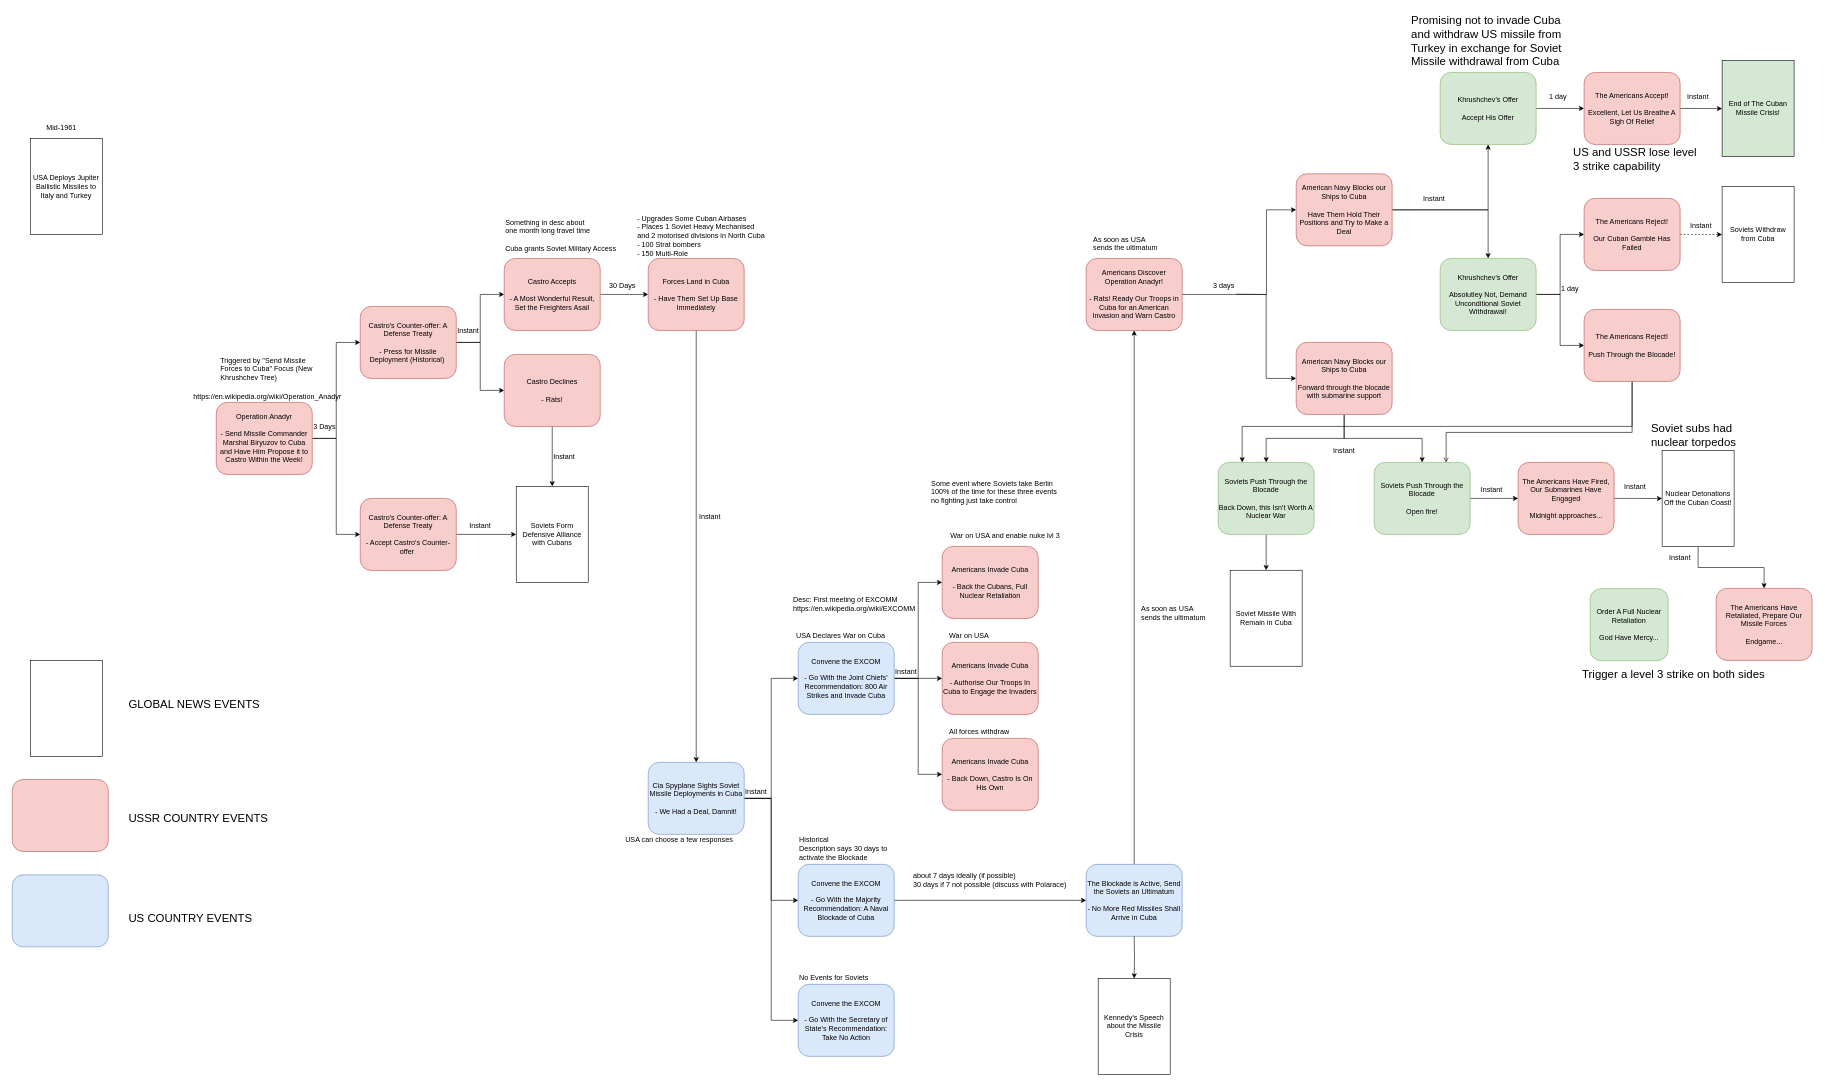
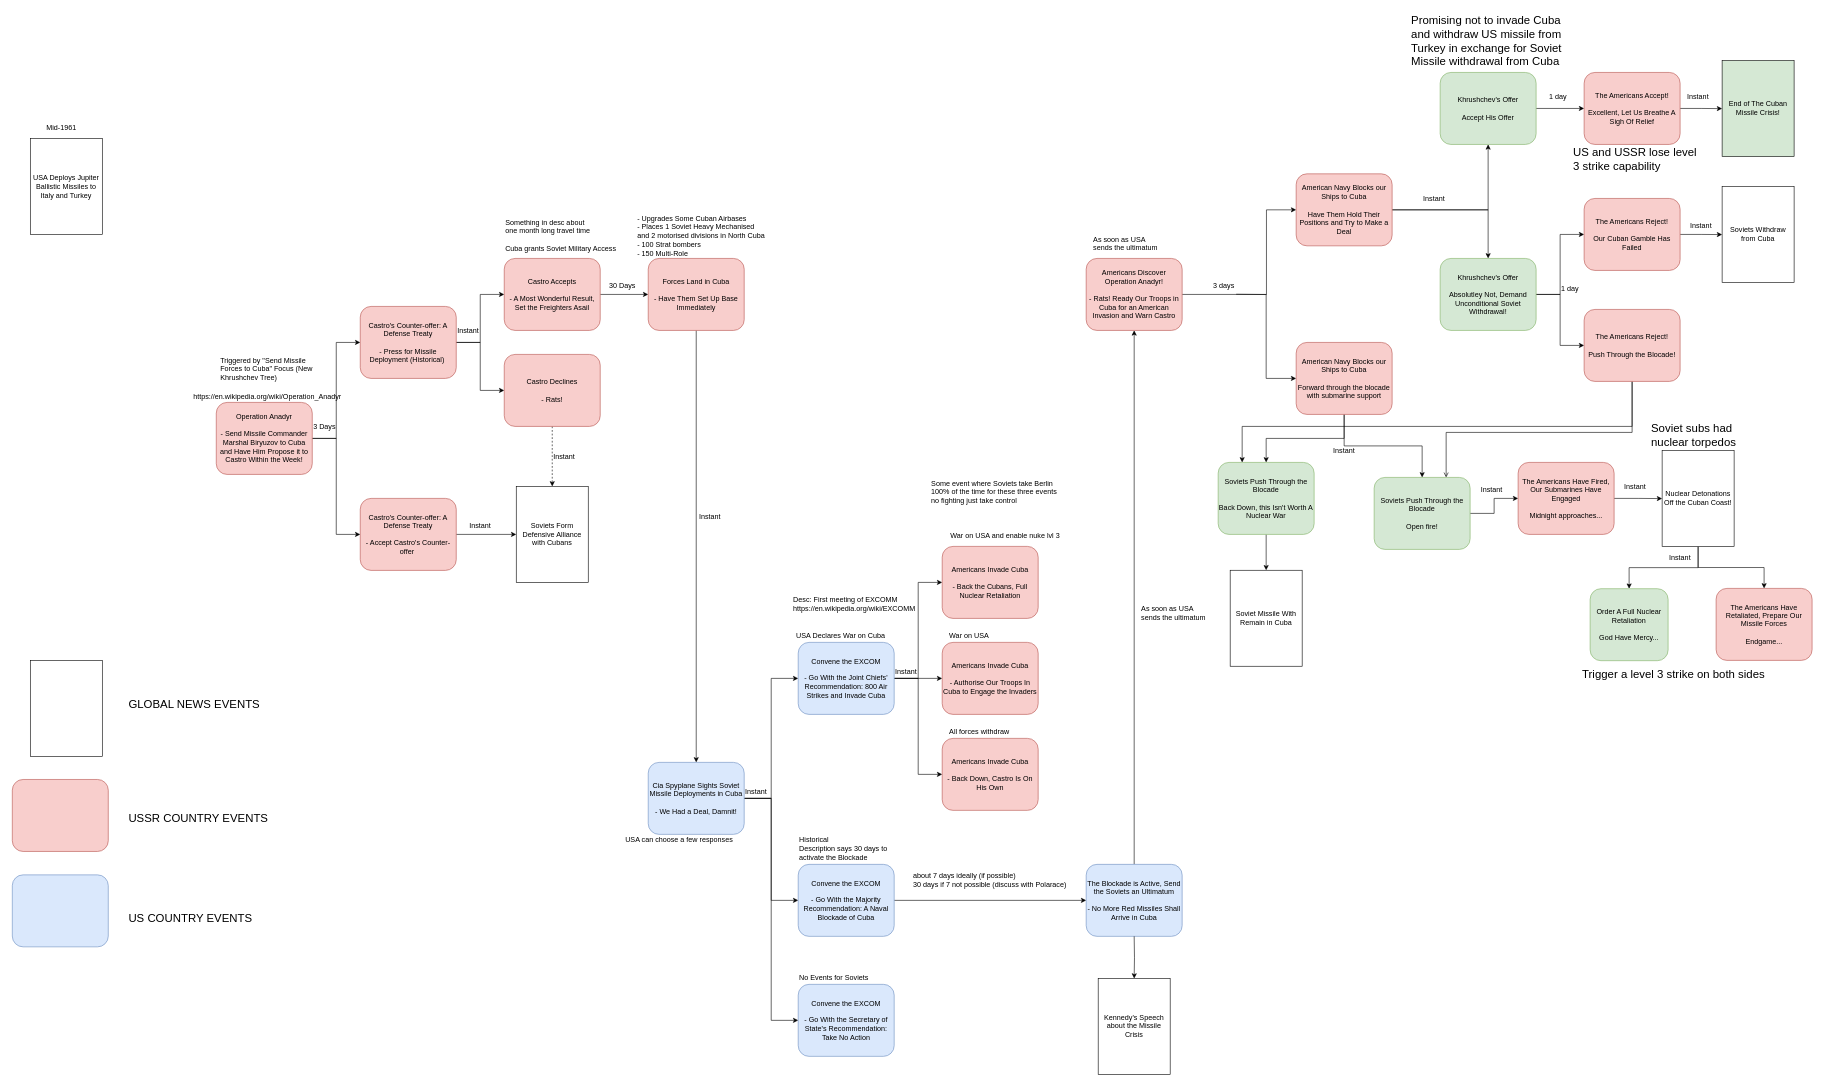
(1698, 234) -> (1698, 234)
(552, 453) -> (552, 453)
(1422, 498) -> (1422, 513)
none -> (1663, 568)
